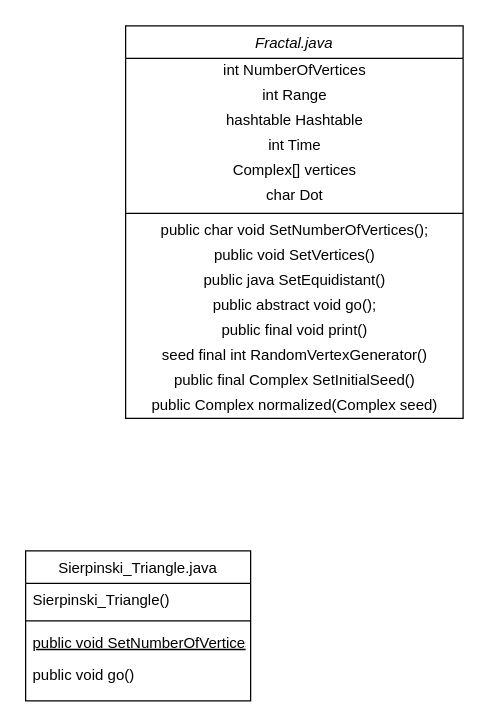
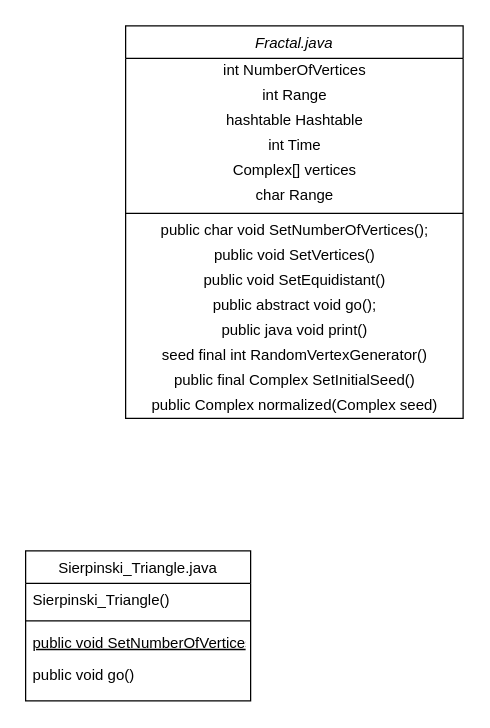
(295, 196) -> (295, 196)
(295, 281) -> (295, 281)
(295, 331) -> (295, 331)
